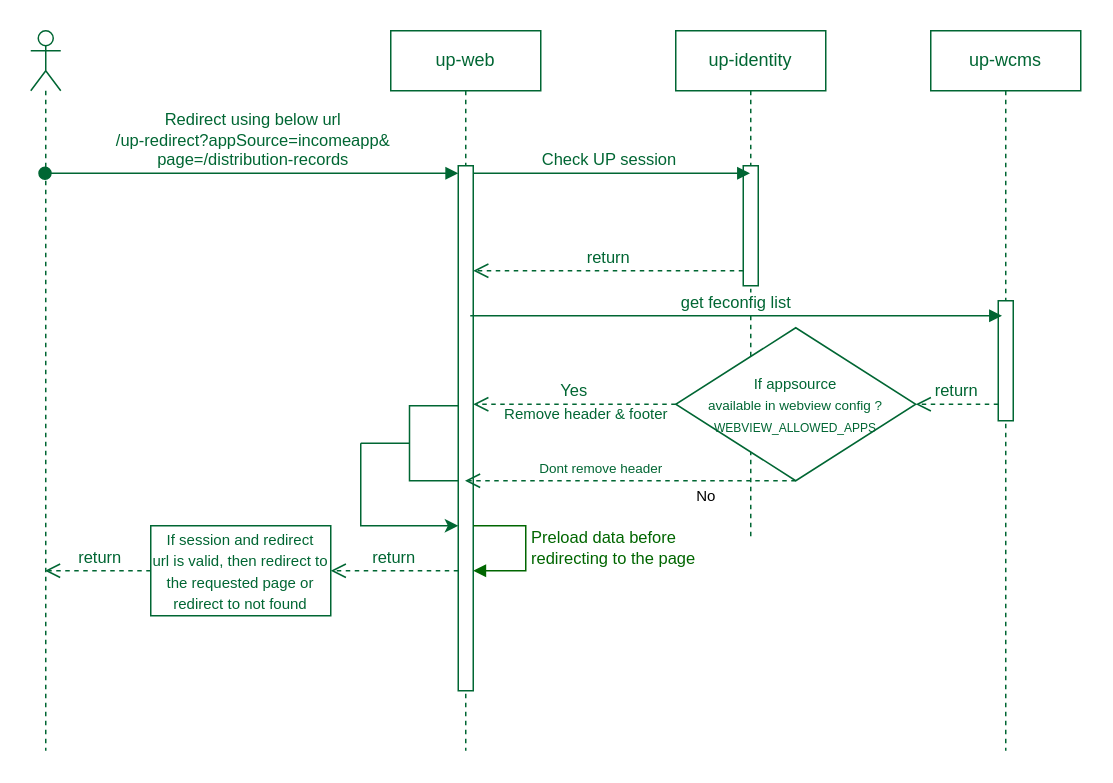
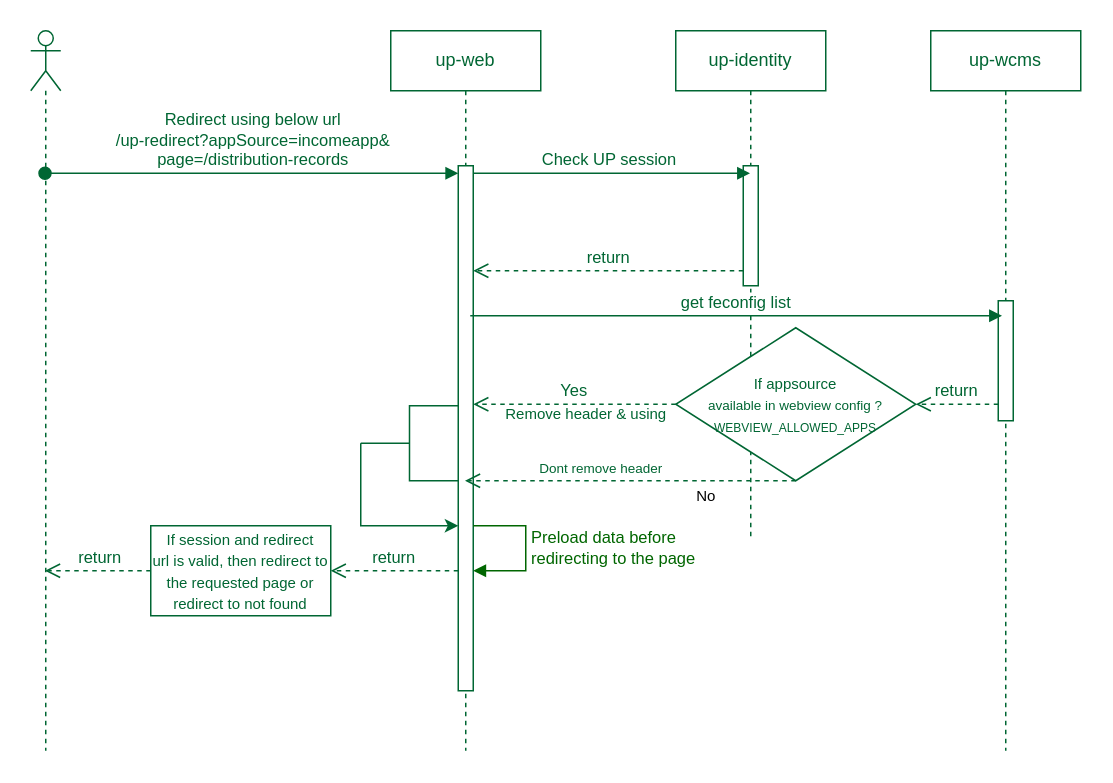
(587, 413) -> (587, 413)
